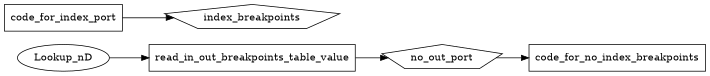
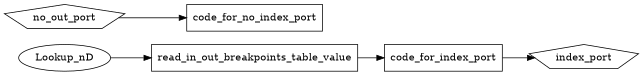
(252, 18) -> (584, 58)
(368, 58) -> (367, 58)
(617, 58) -> (255, 18)
